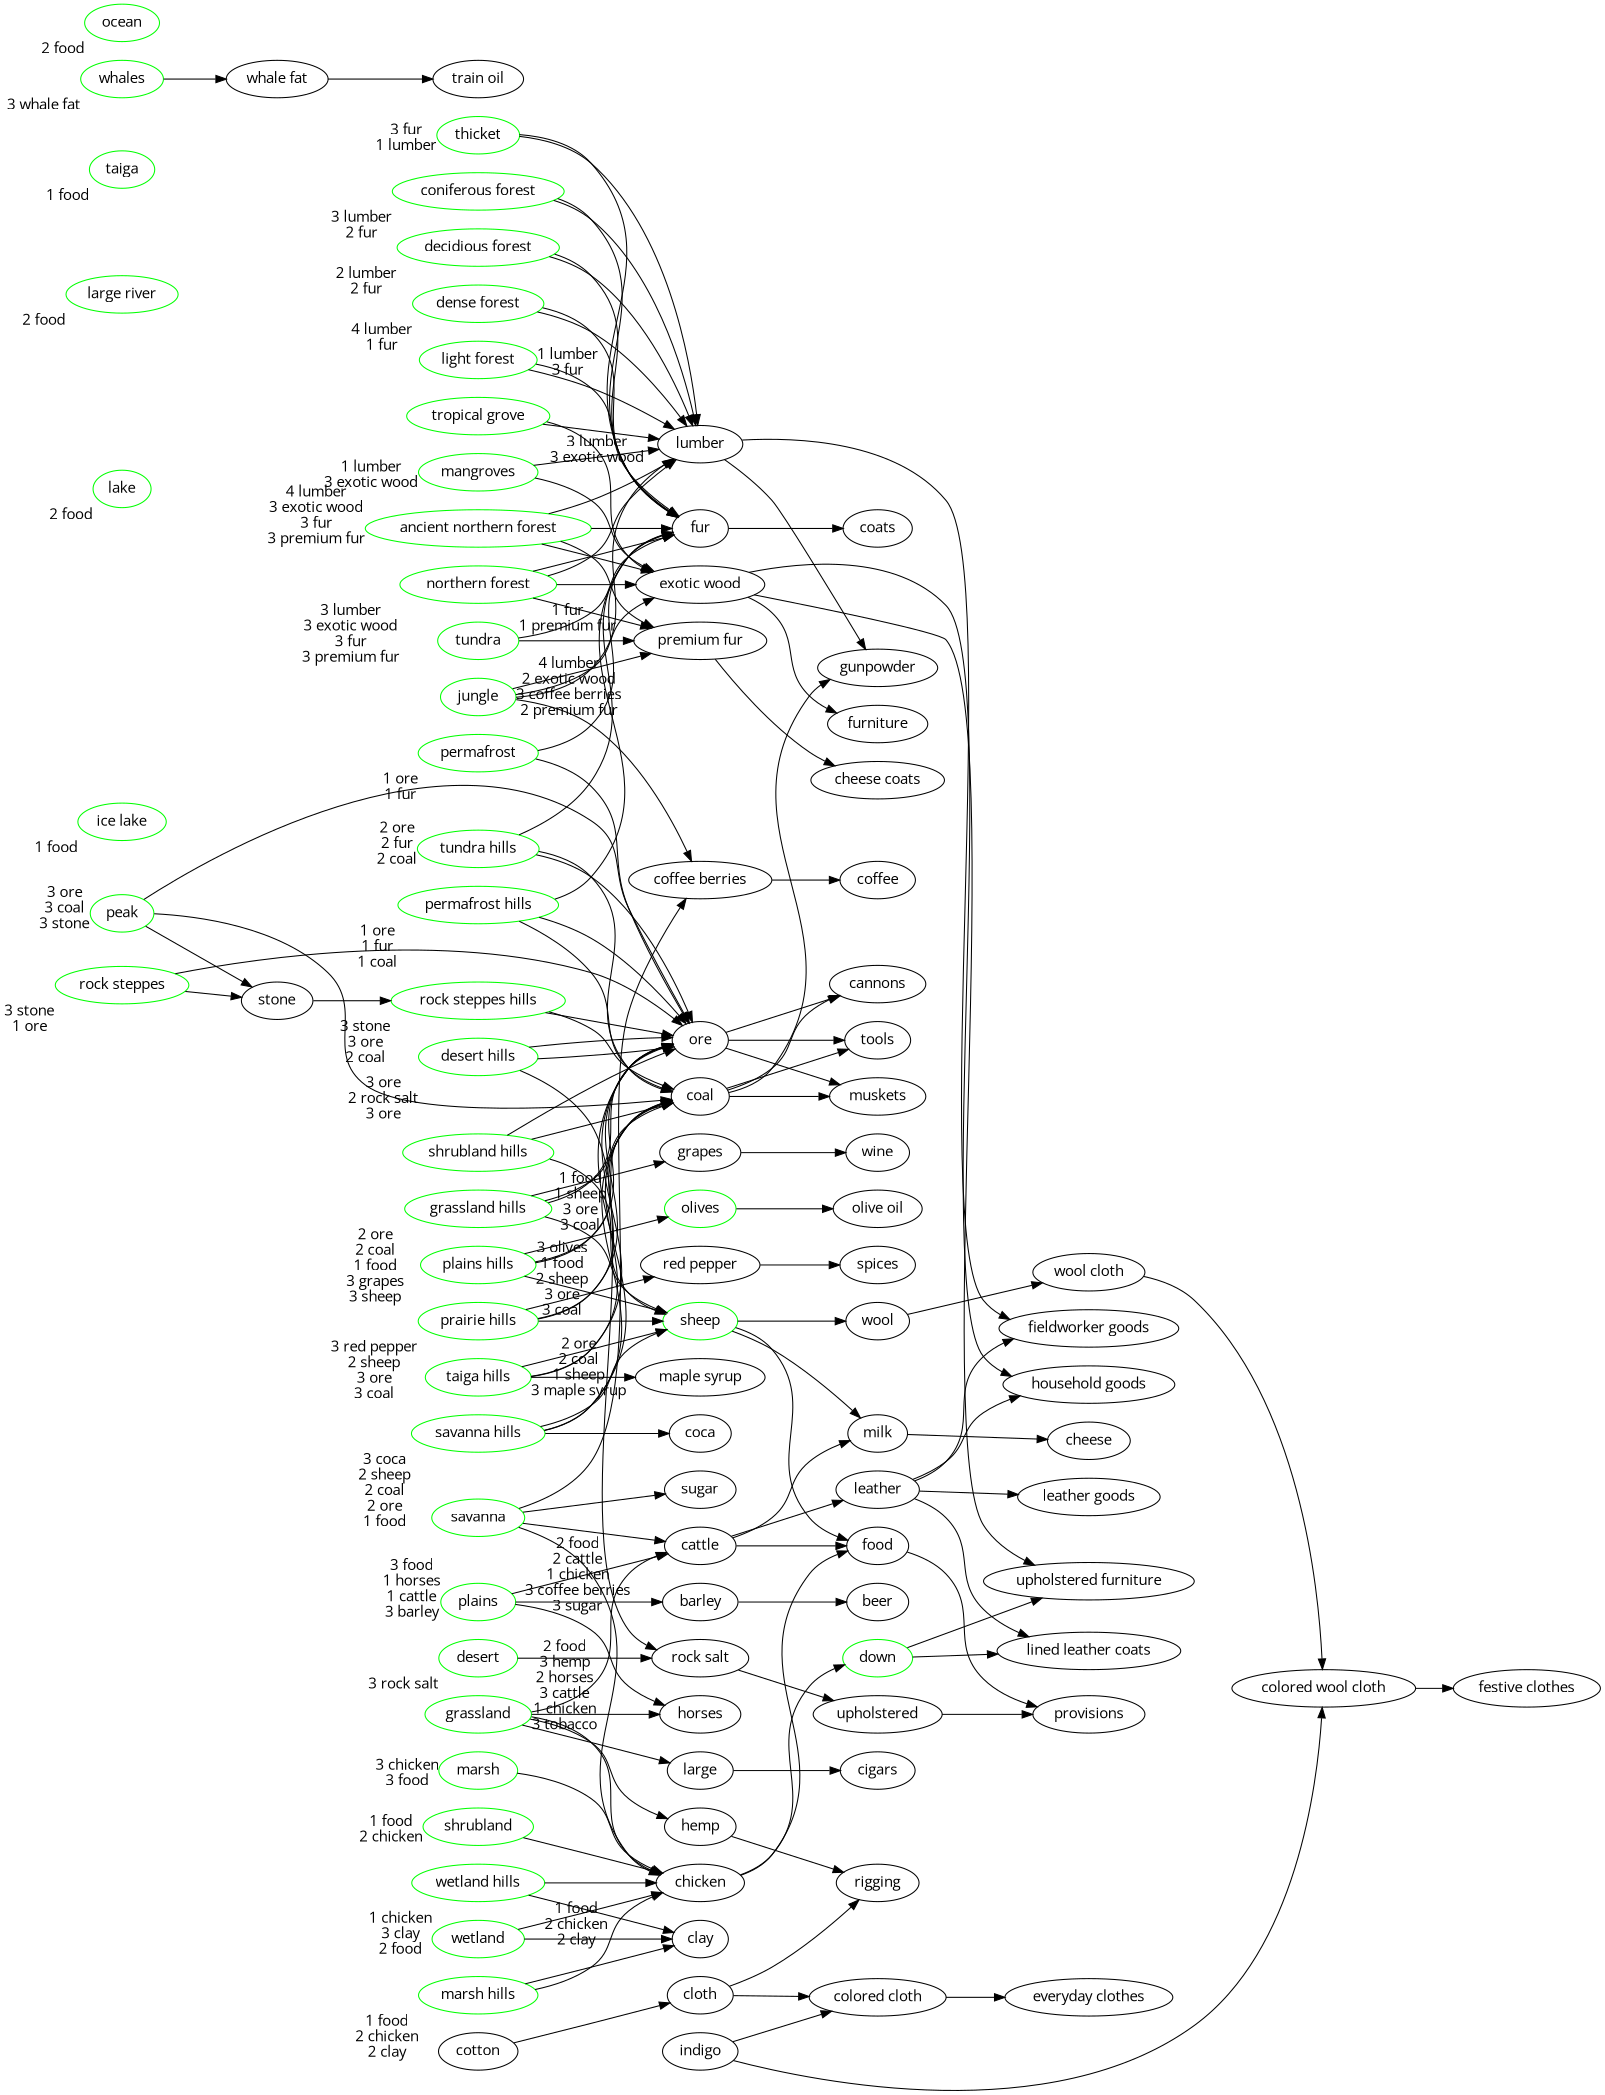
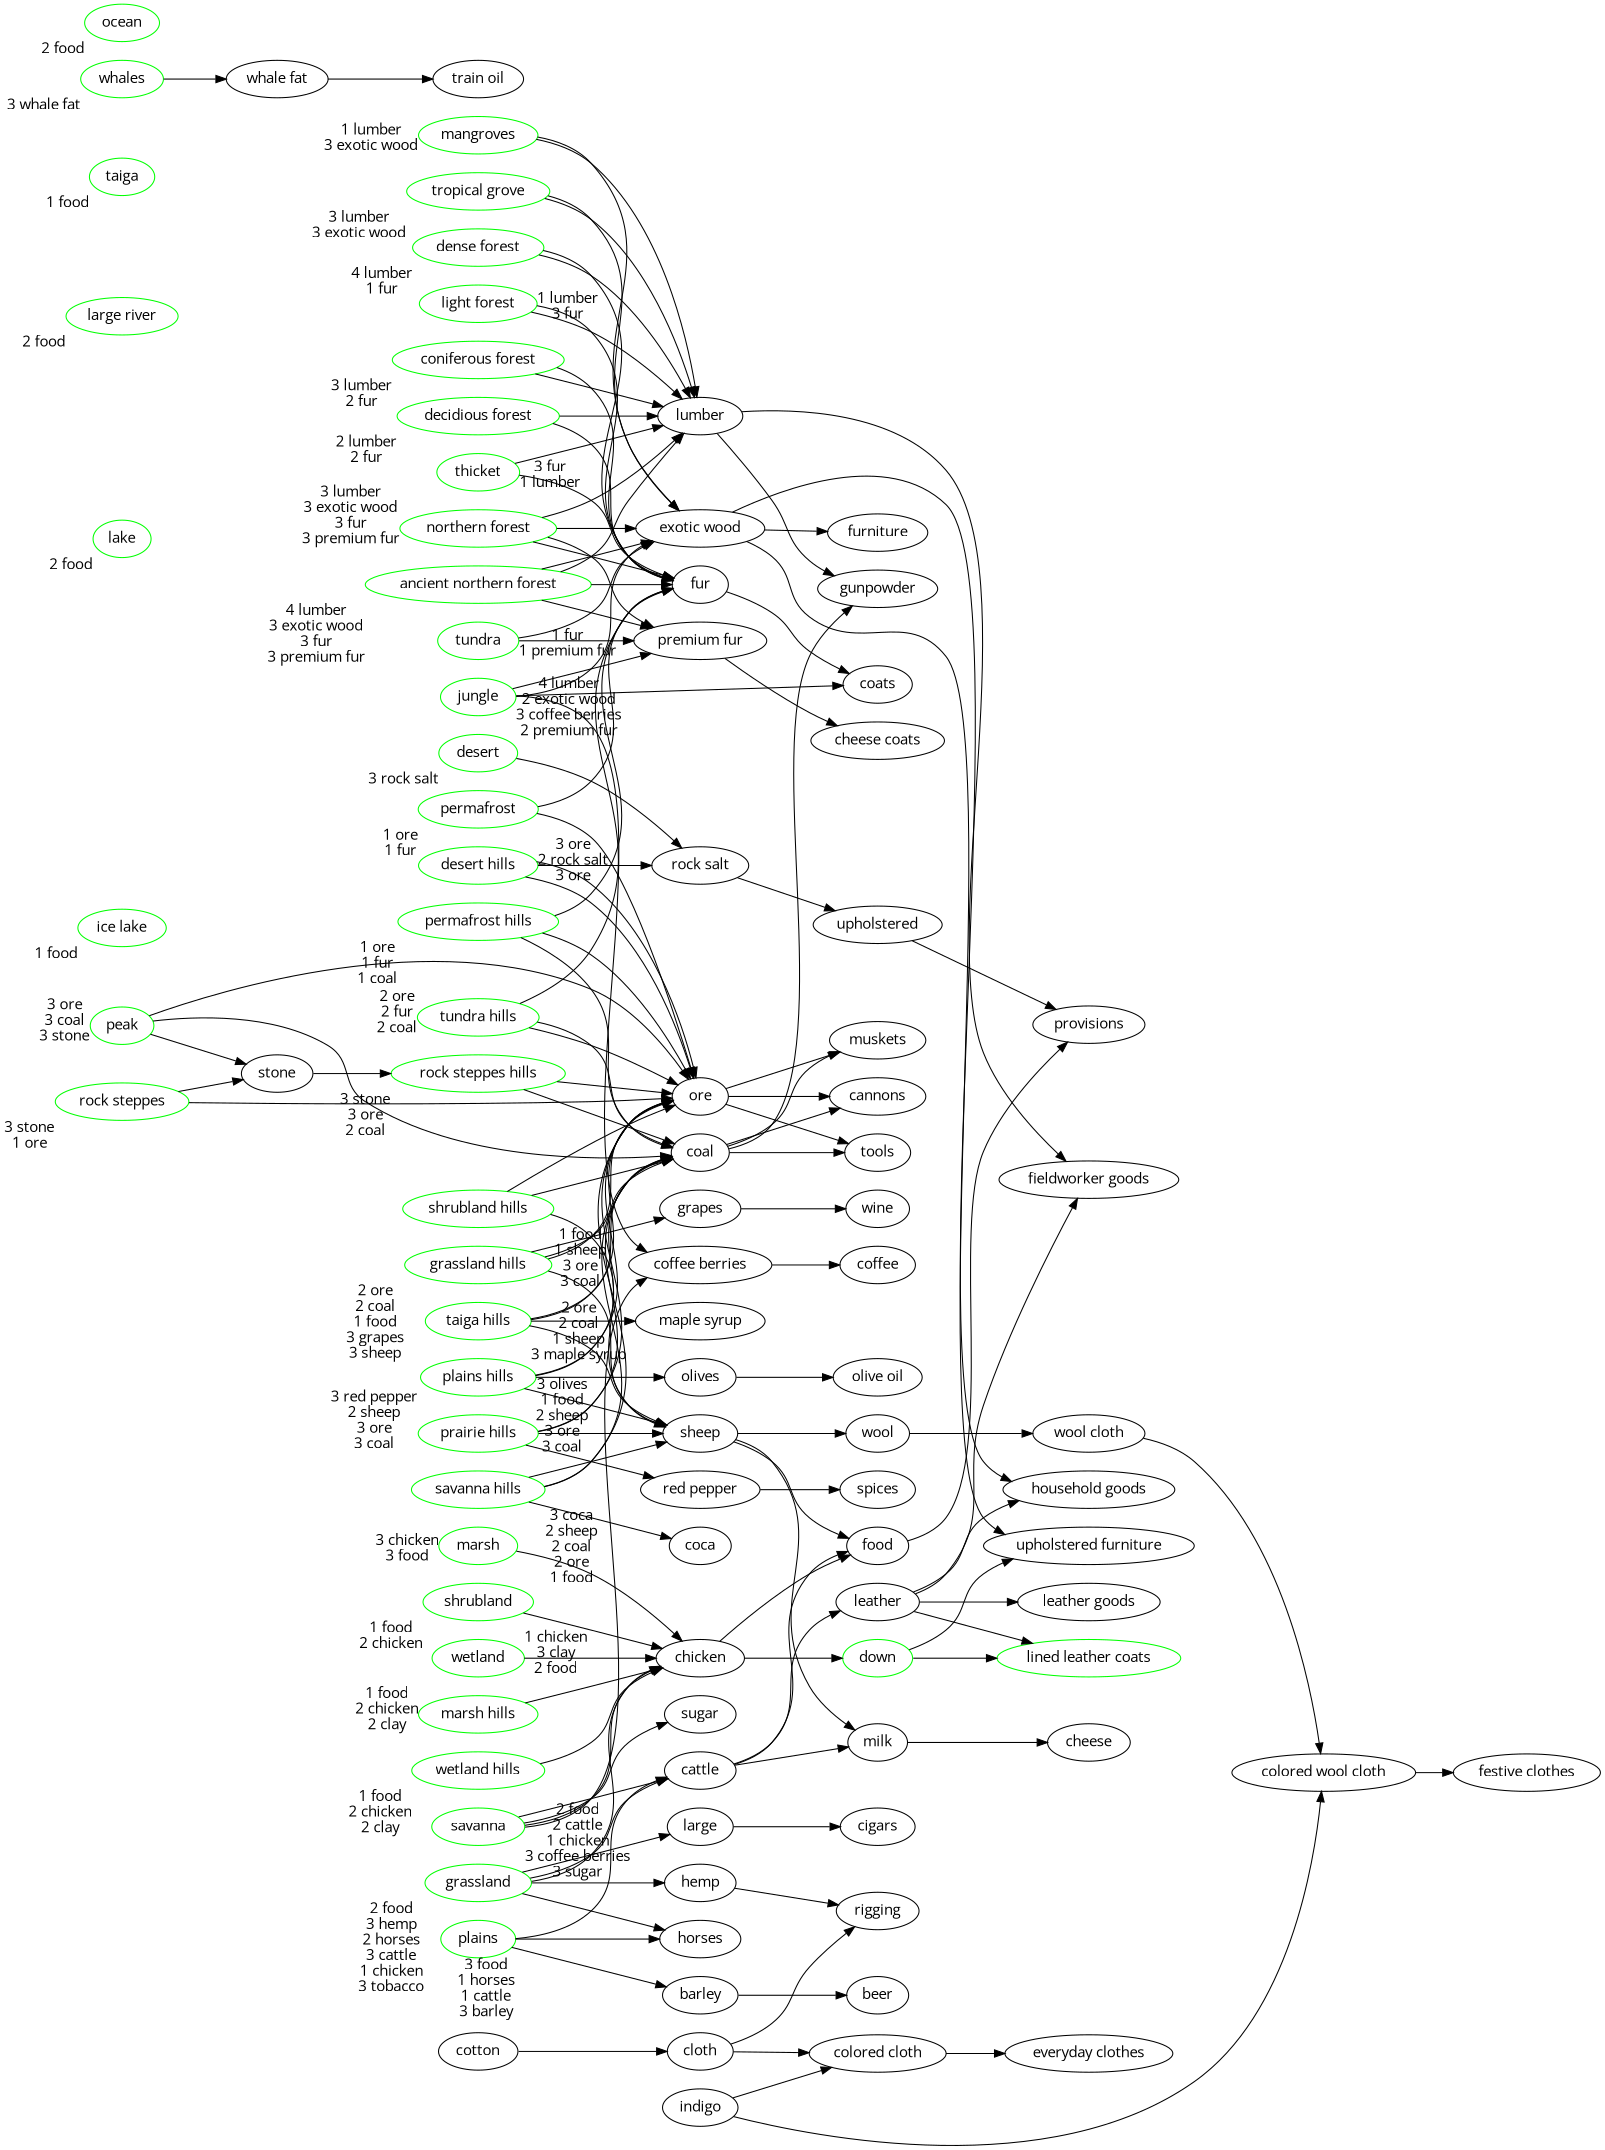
(616, 610) -> (675, 691)
(580, 619) -> (598, 607)
(700, 1209) -> (700, 1377)
(700, 1321) -> (700, 1434)
(1089, 1651) -> (1089, 1658)
(700, 1939) -> none
